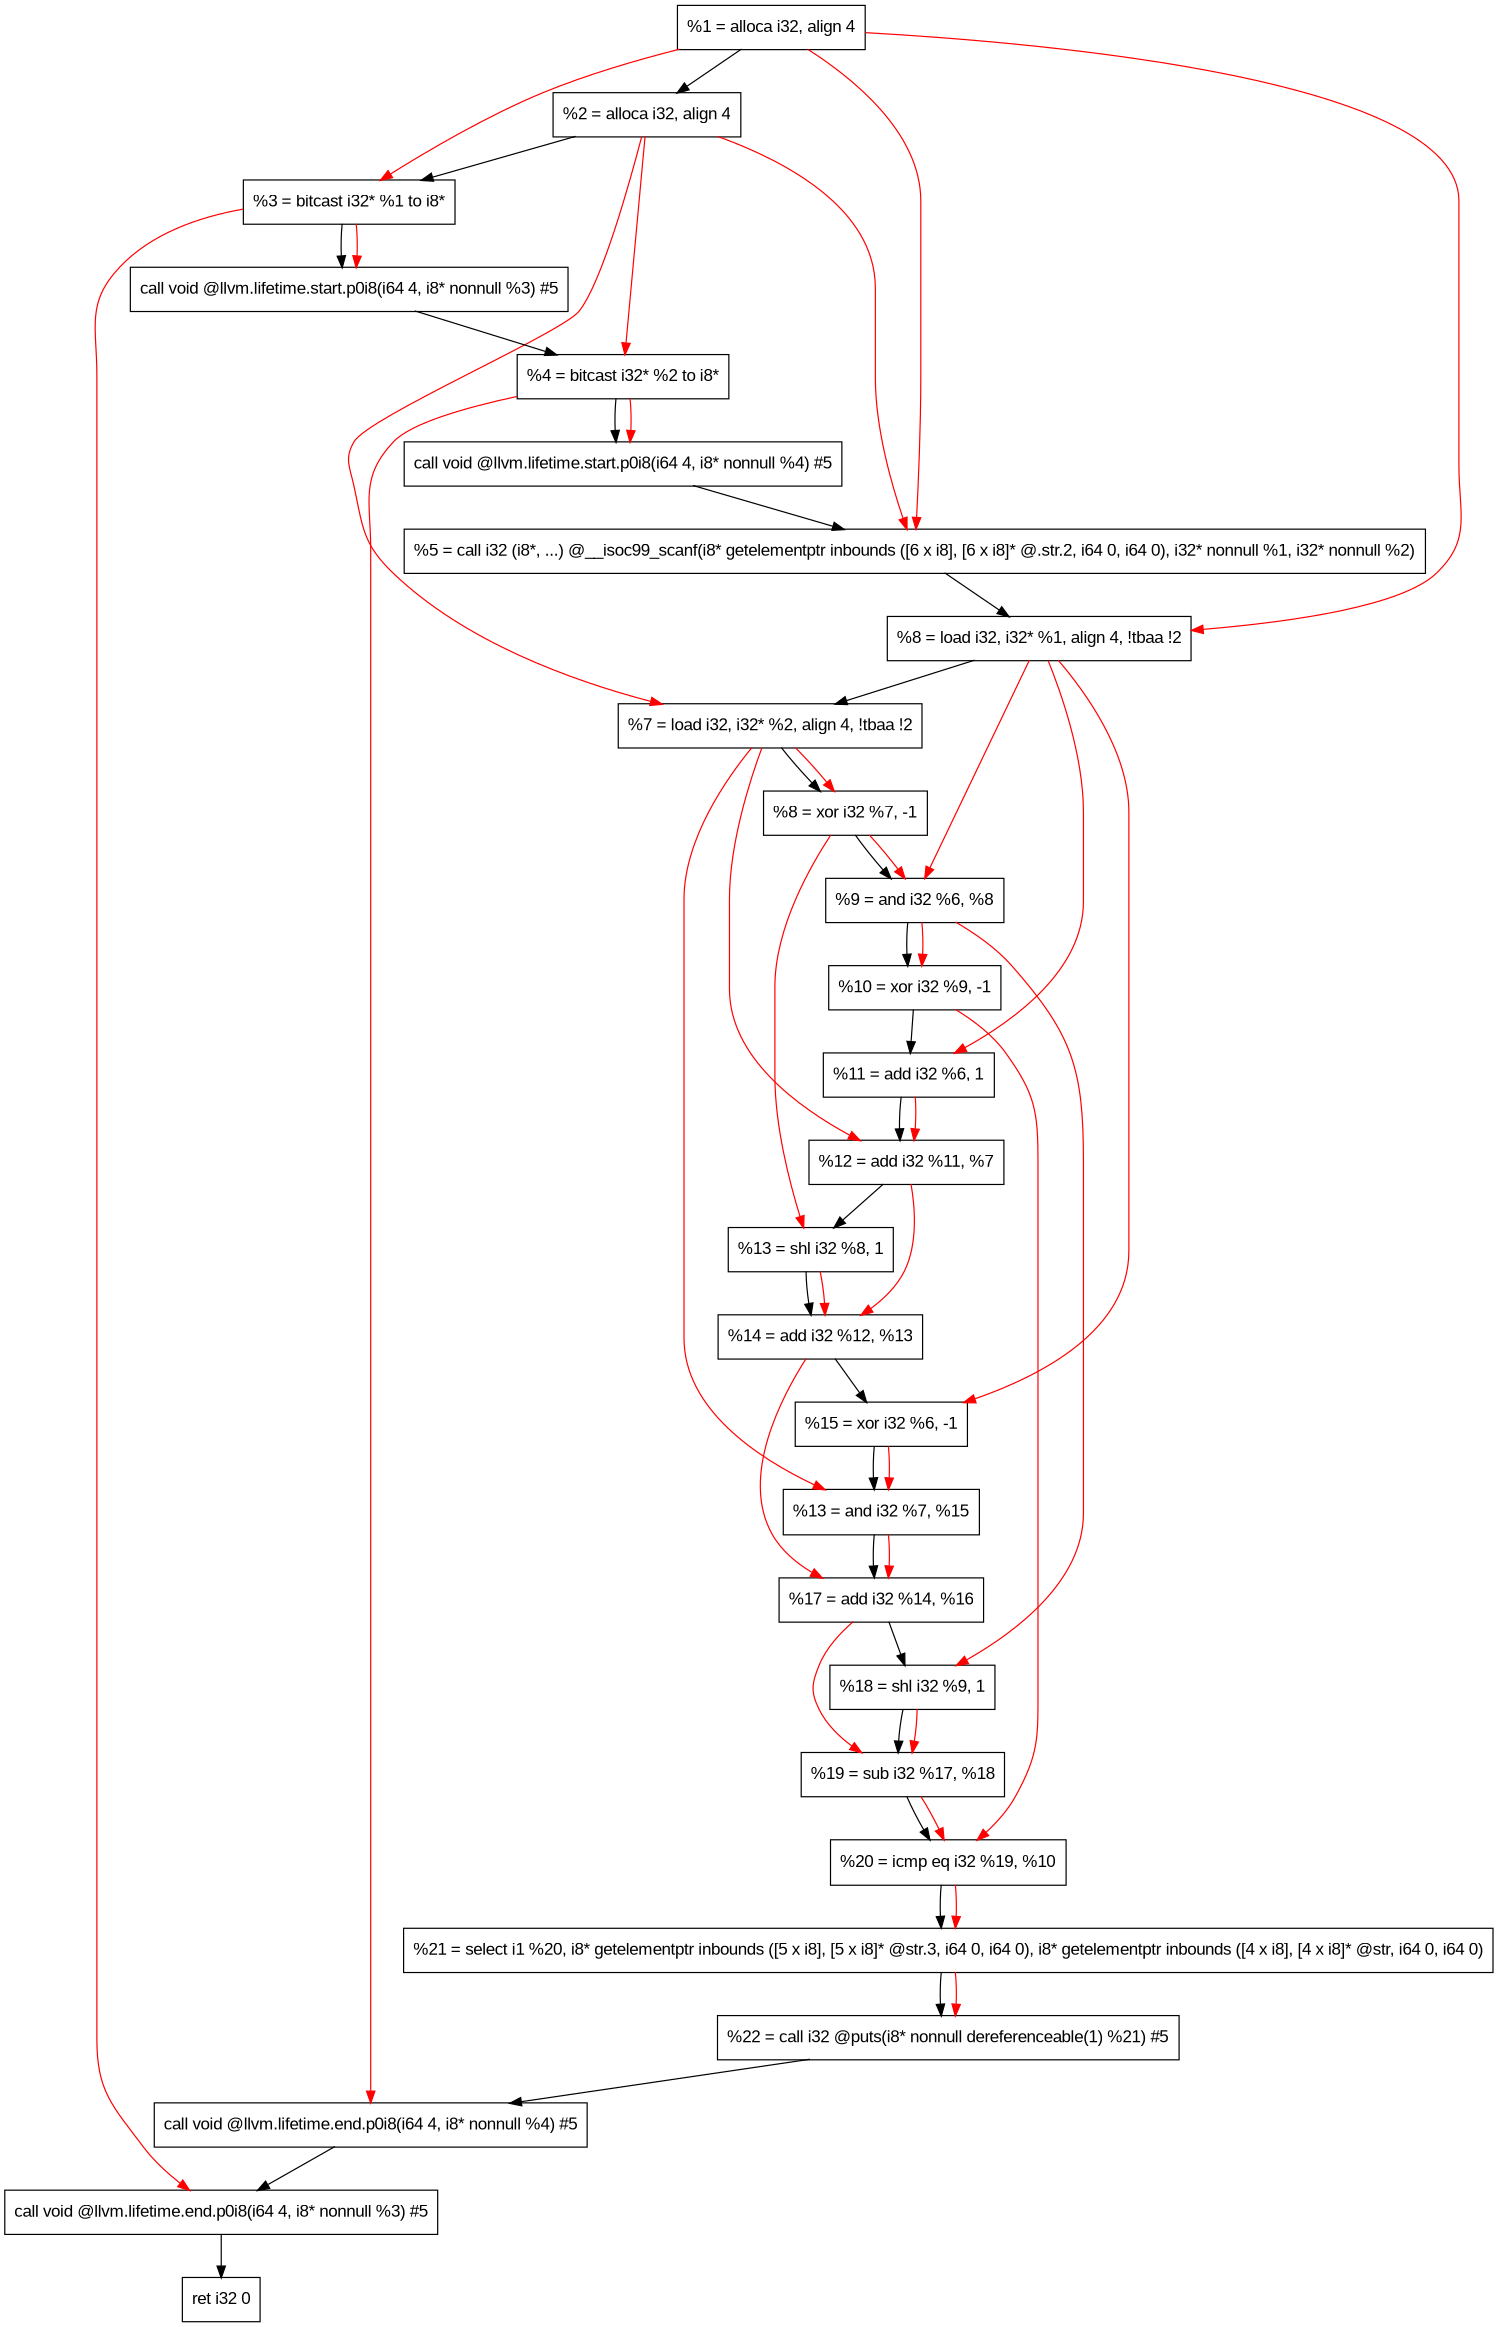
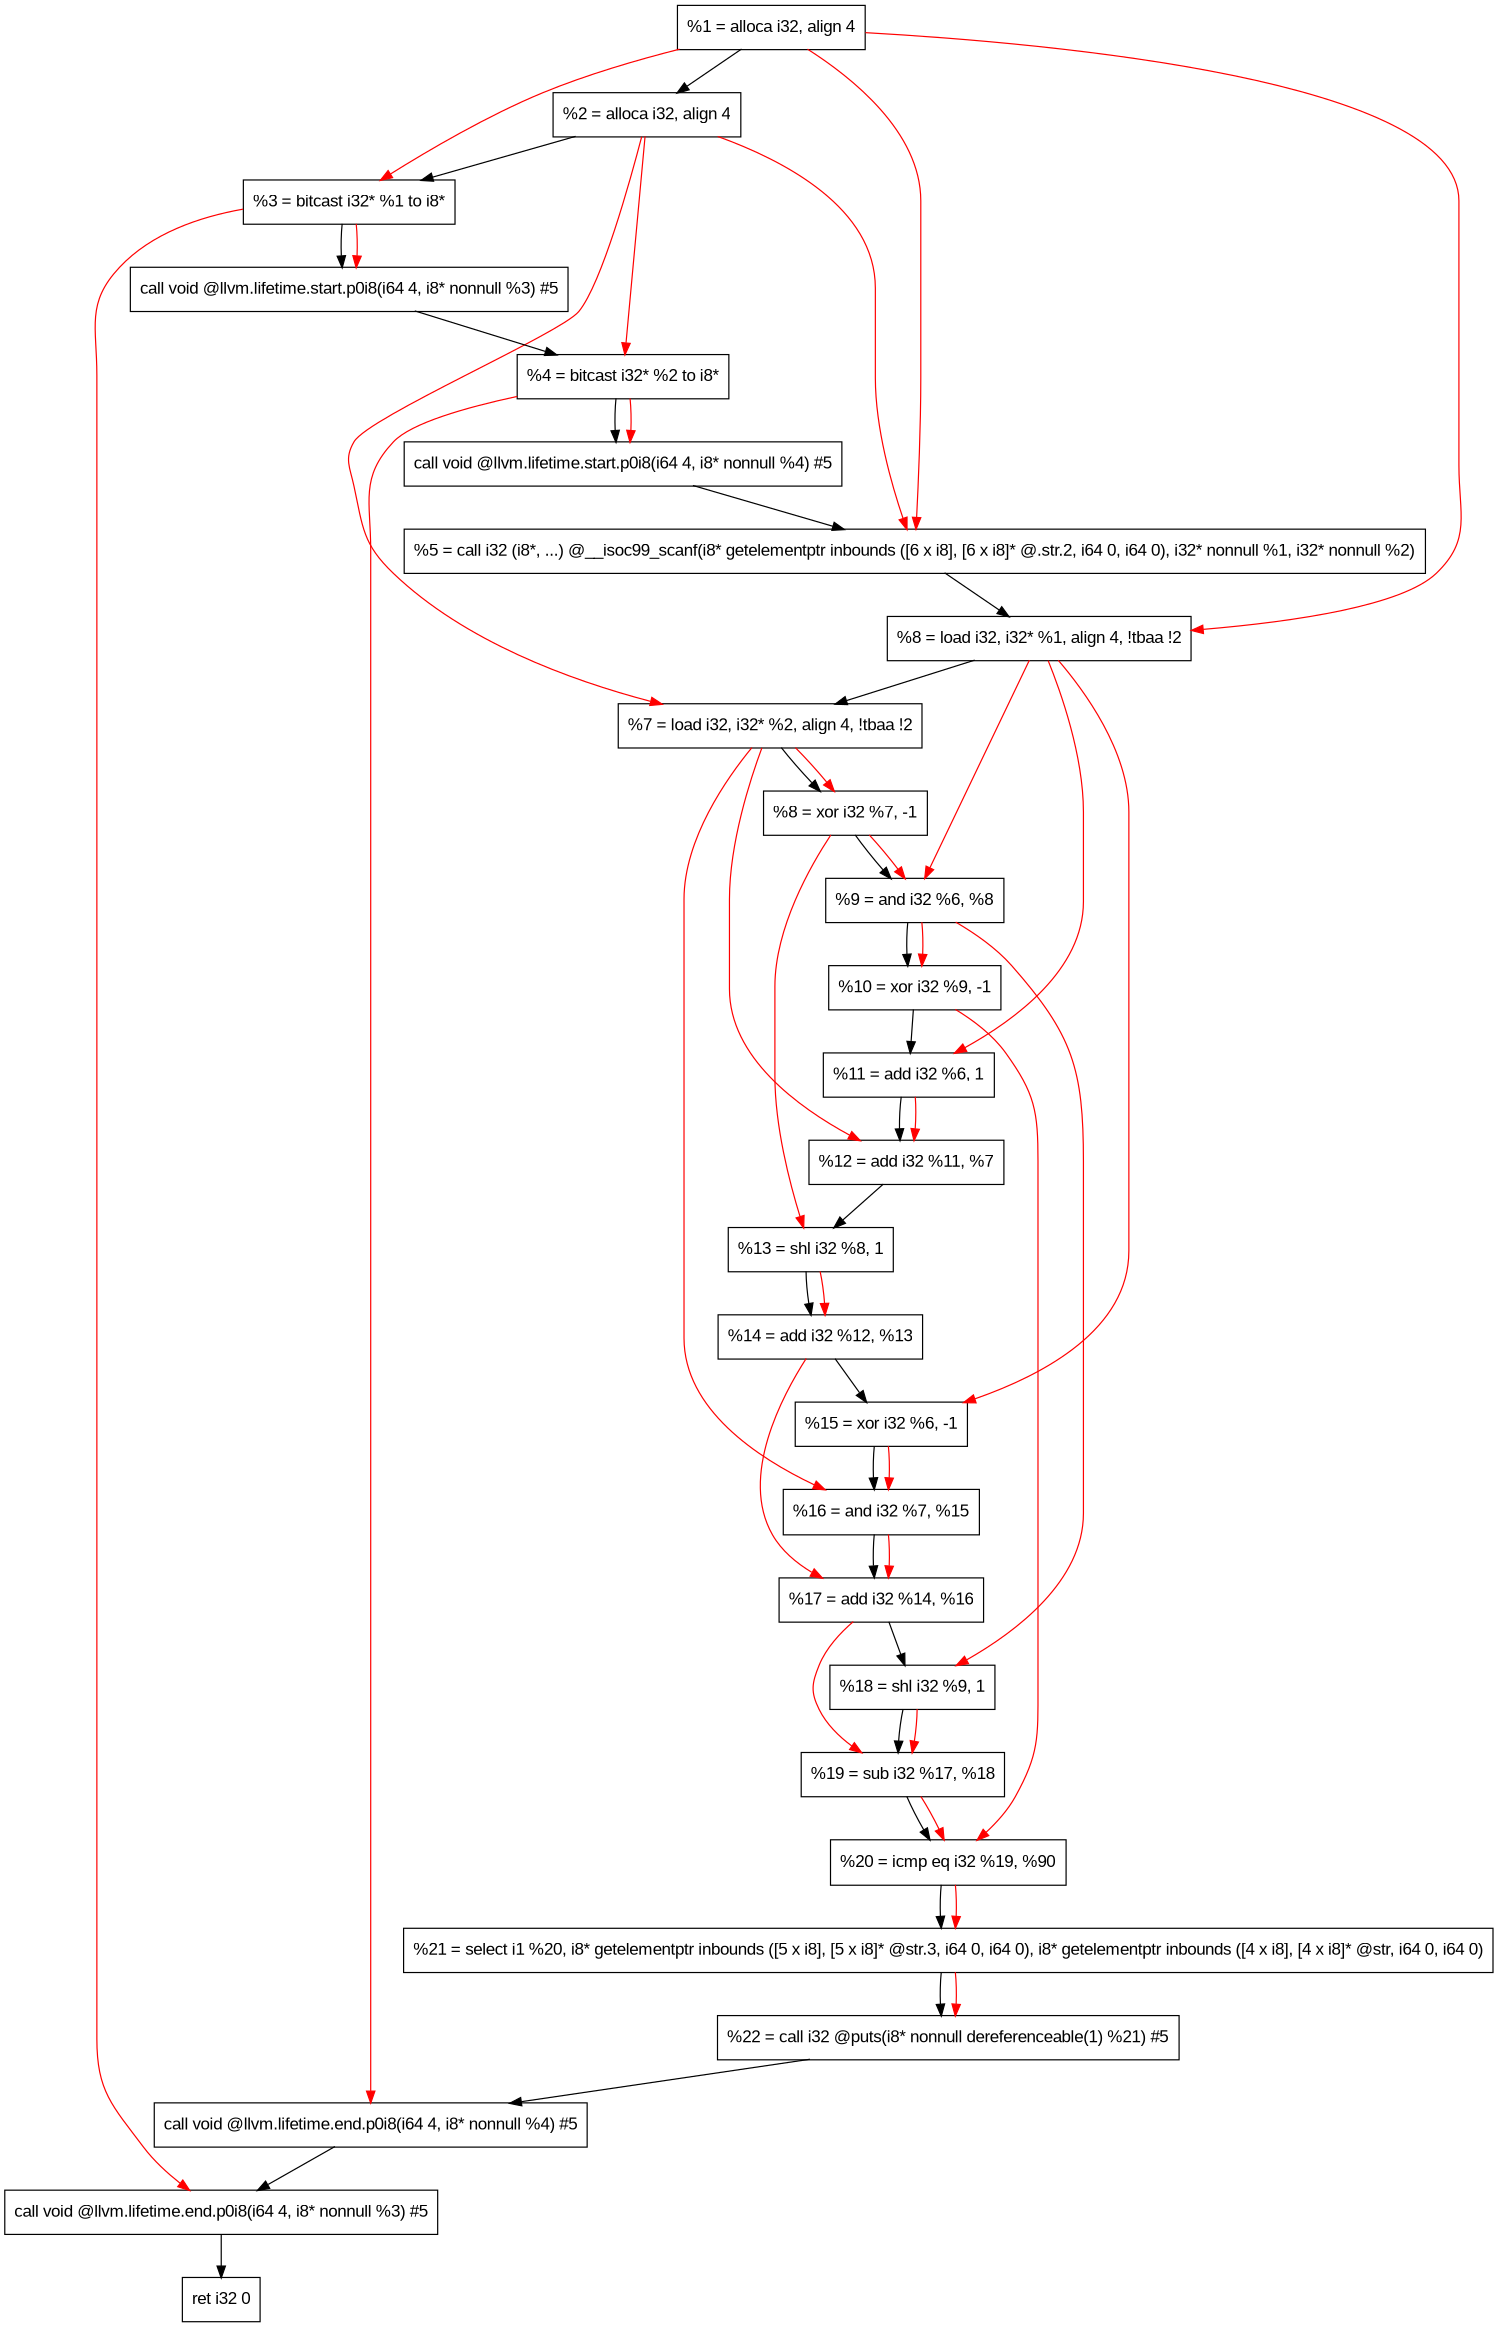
(911, 1253) -> none
(881, 1512) -> (881, 1512)
(948, 1863) -> (948, 1863)
